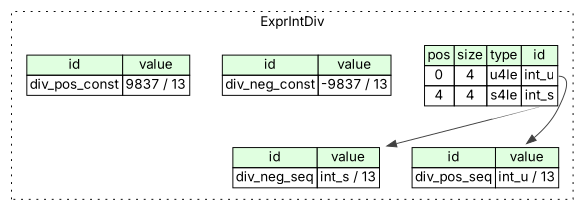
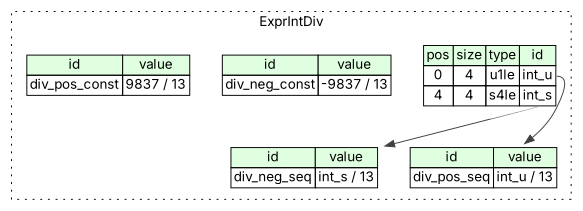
(504, 75) -> (503, 75)
